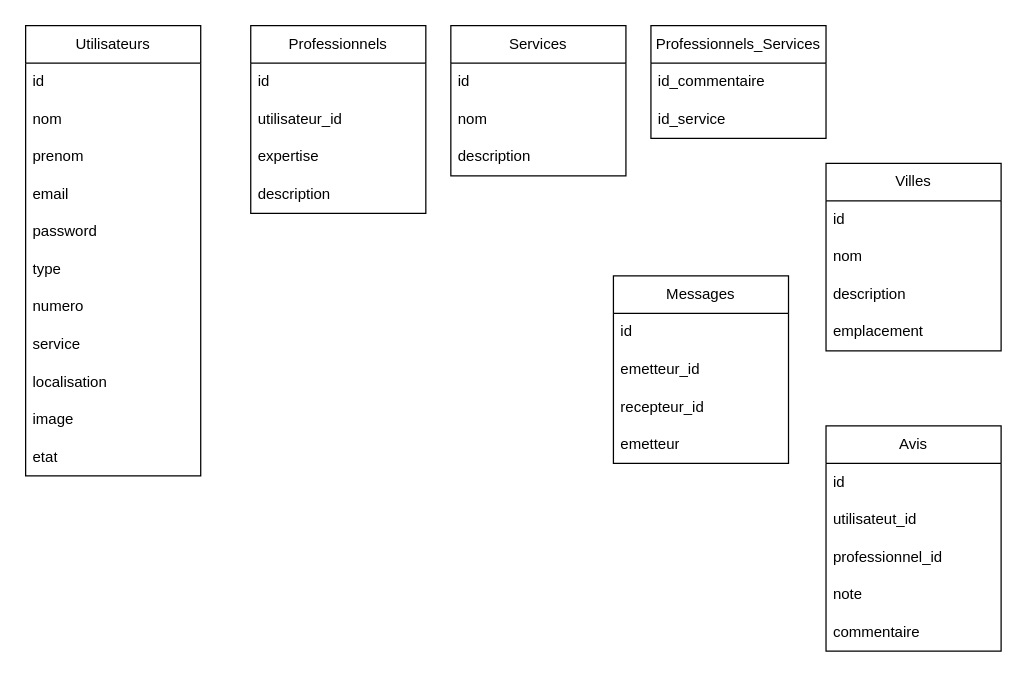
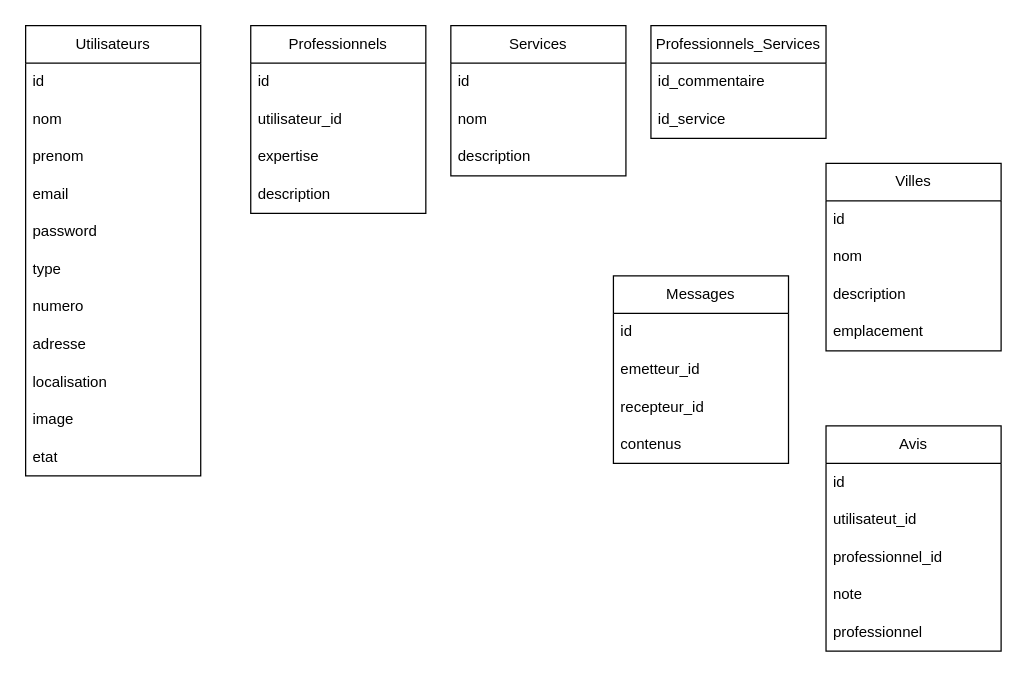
(61, 344) -> (63, 344)
(654, 444) -> (654, 444)
(877, 632) -> (884, 632)
